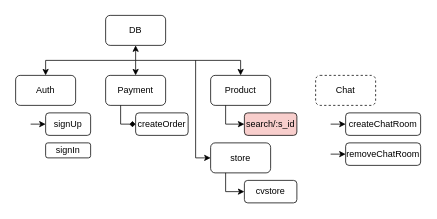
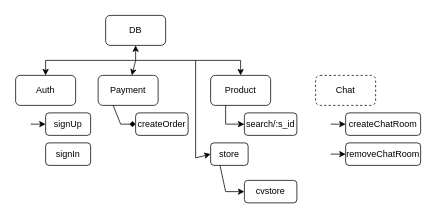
(135, 90) -> (128, 90)
(270, 124) -> (270, 124)
(68, 150) -> (68, 154)
(240, 158) -> (229, 154)
